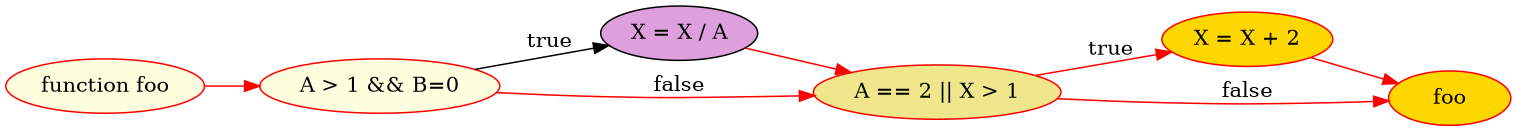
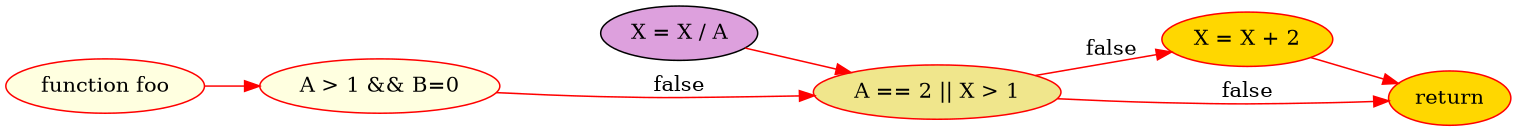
(1111, 49) -> (1111, 49)
(534, 59) -> none
(1450, 98) -> (1450, 98)
